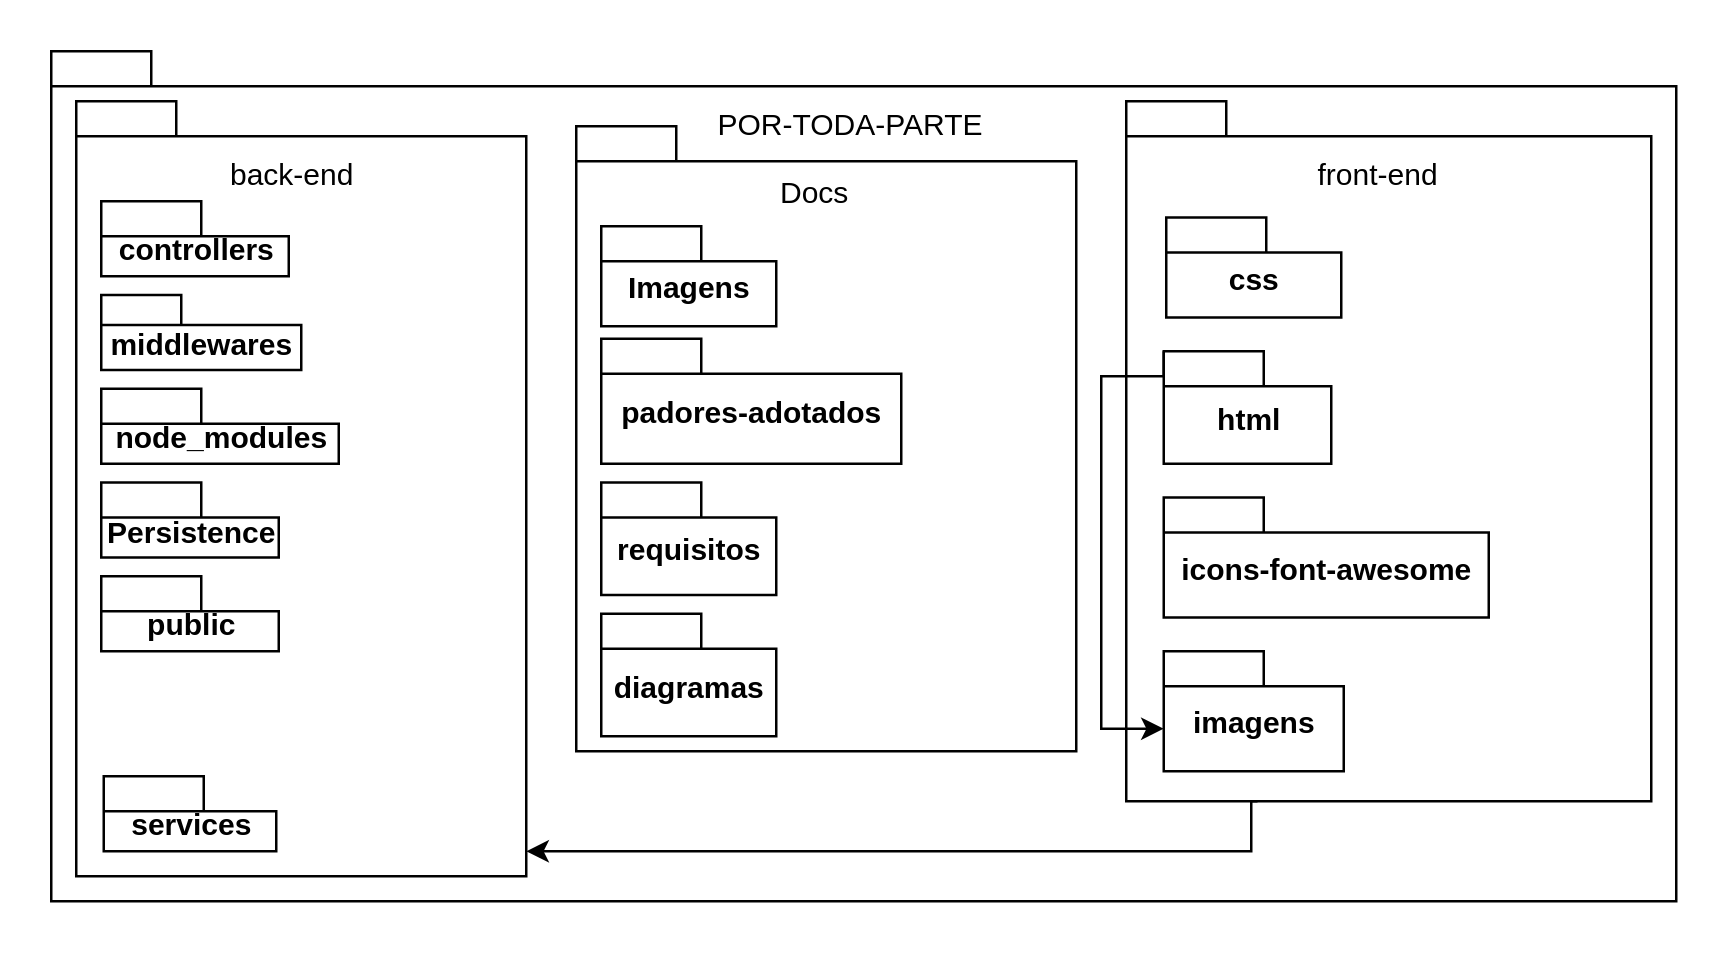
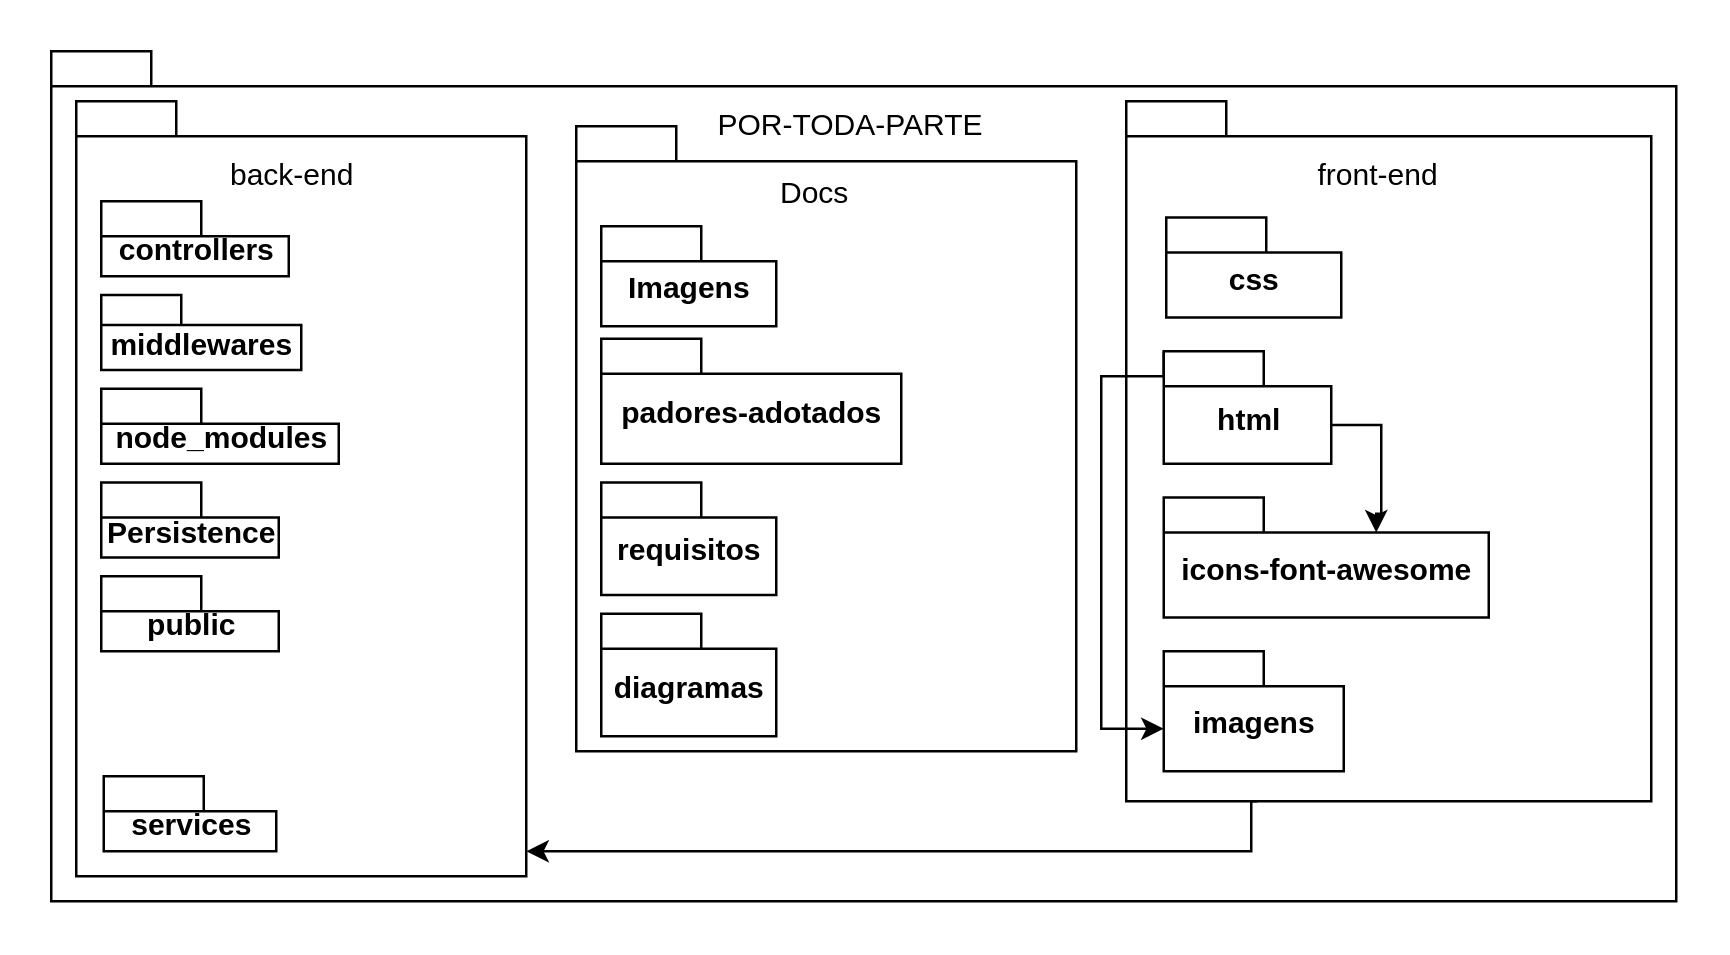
none -> (1381, 447)
